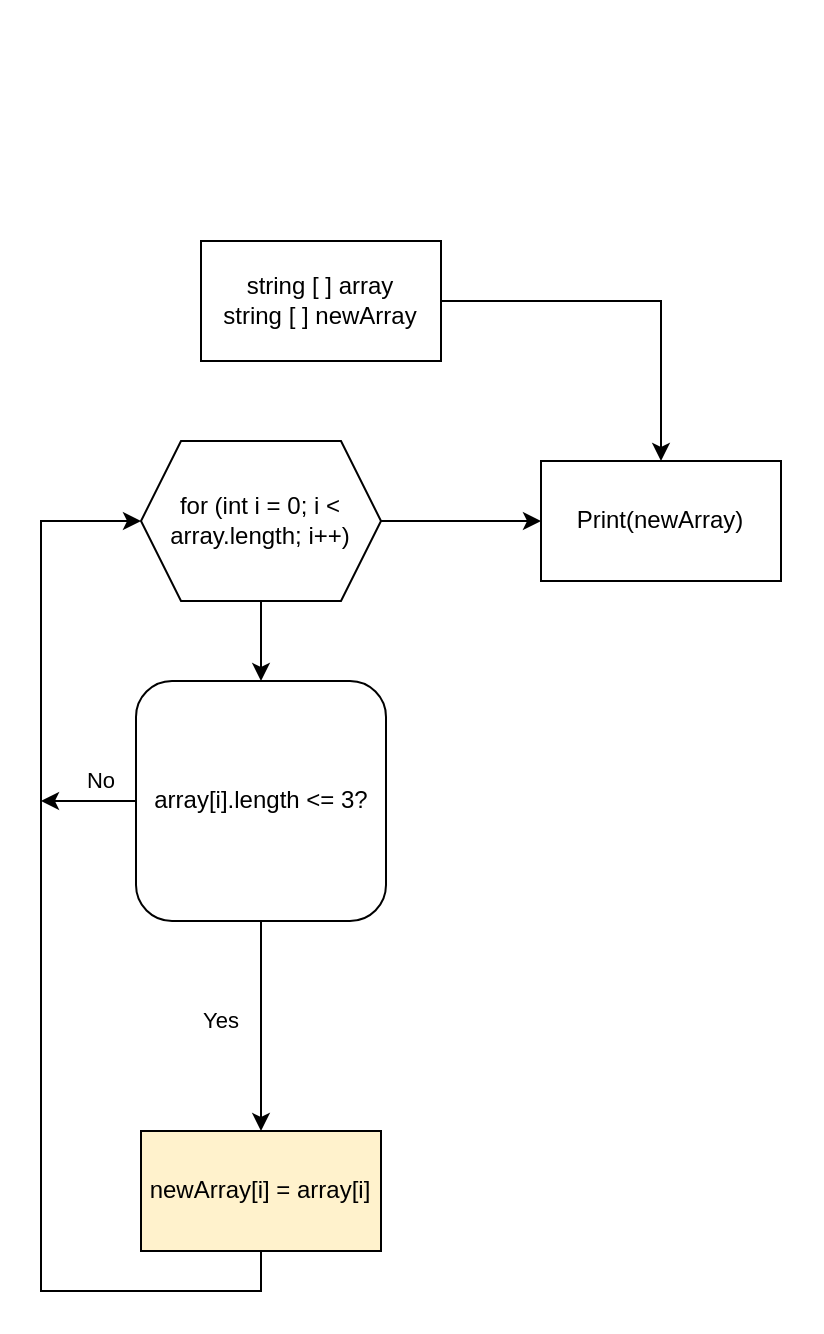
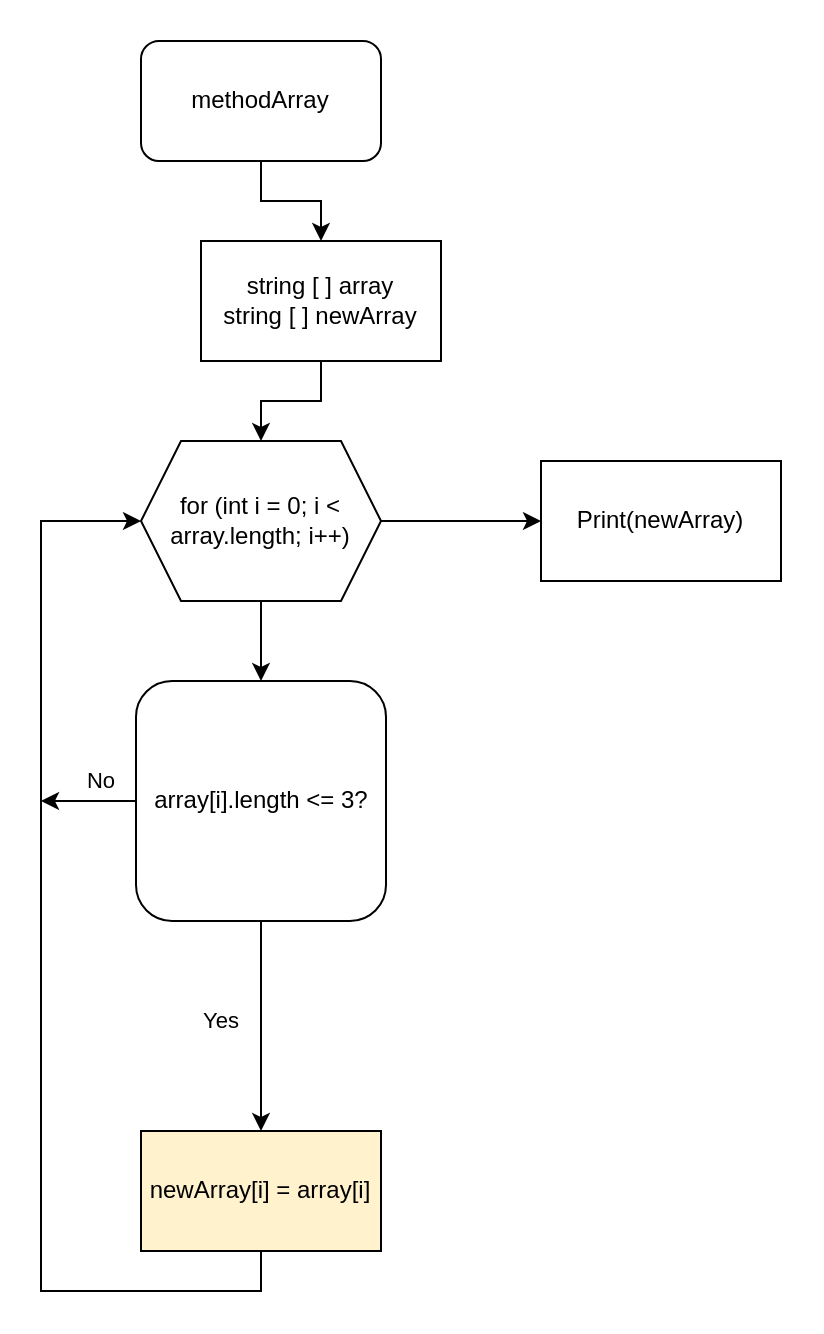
none -> (261, 101)
none -> (284, 201)
(624, 301) -> (298, 401)
